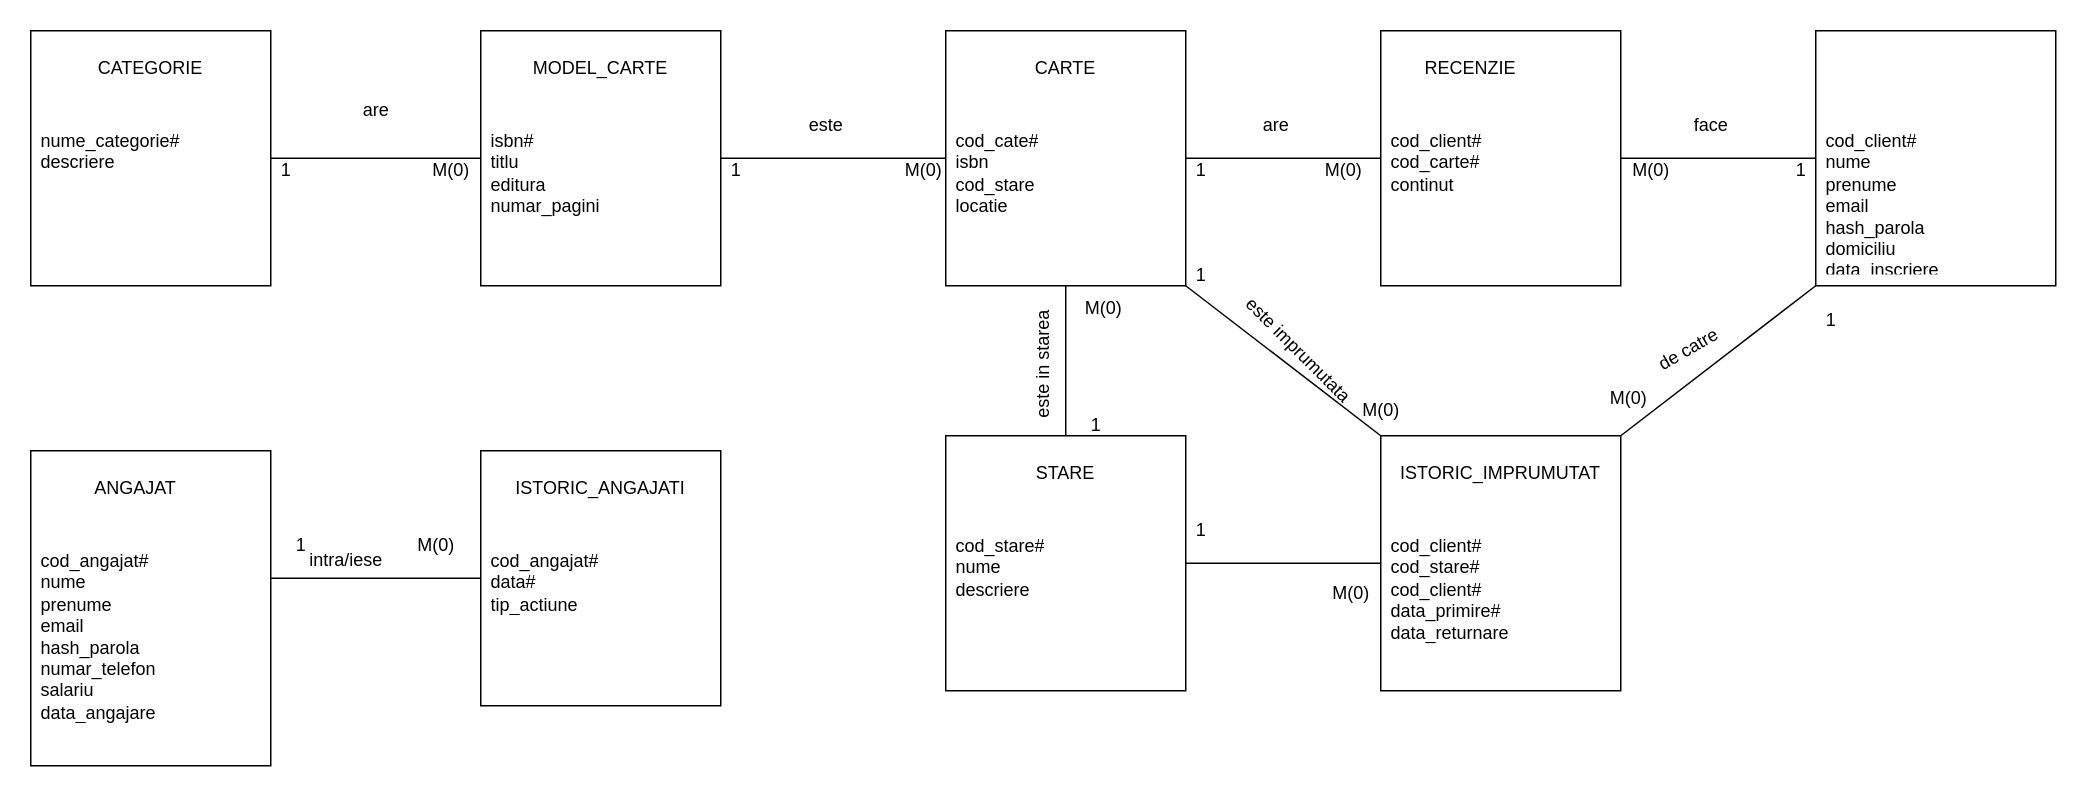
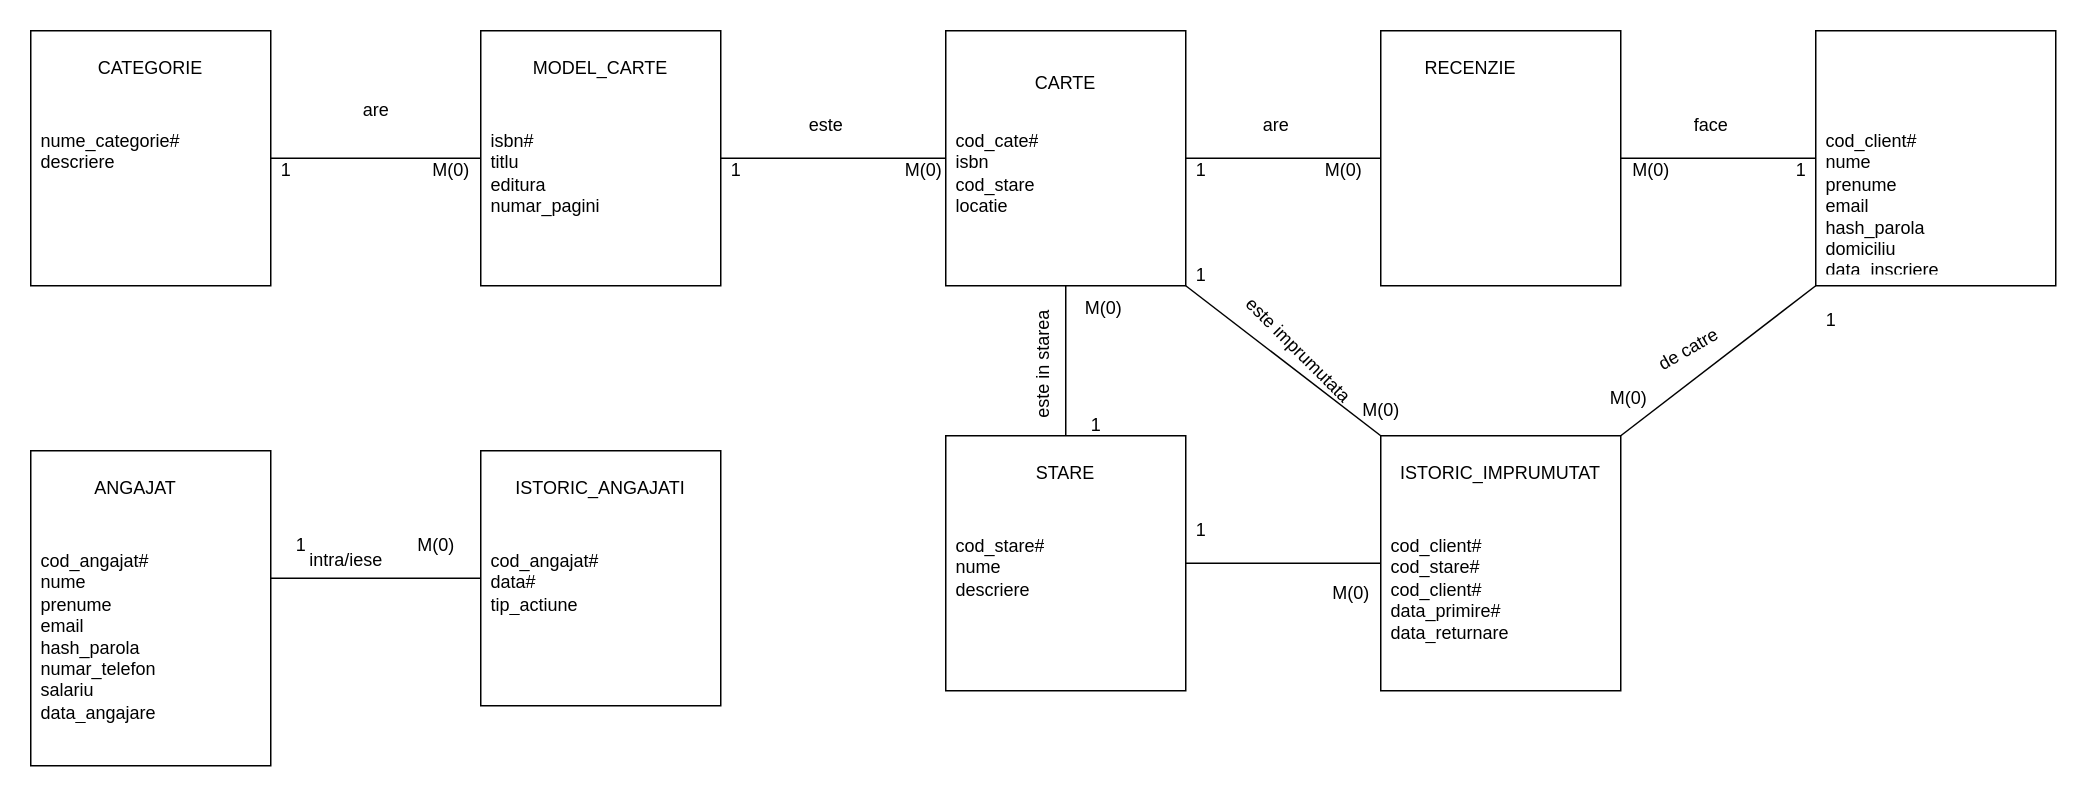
(1066, 68) -> (1066, 83)
(1501, 188) -> none
